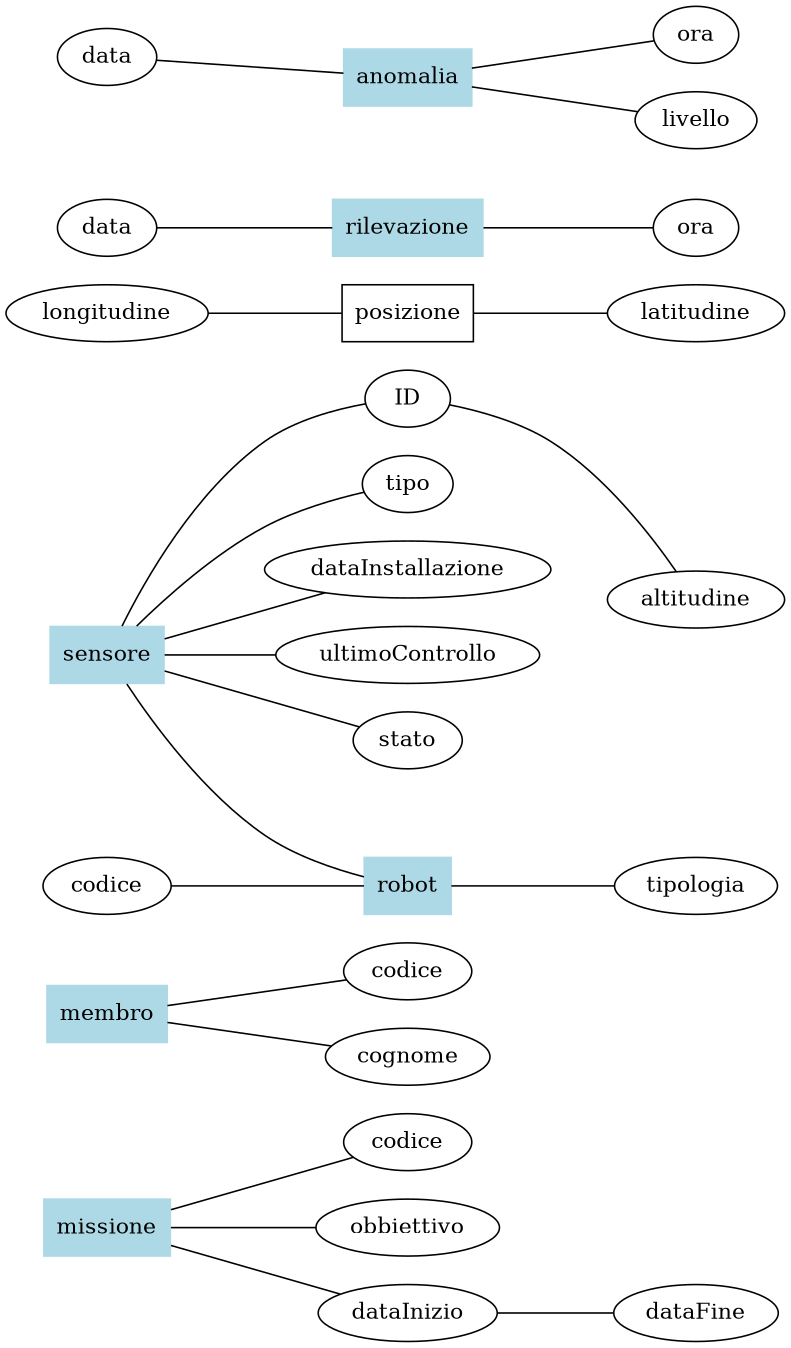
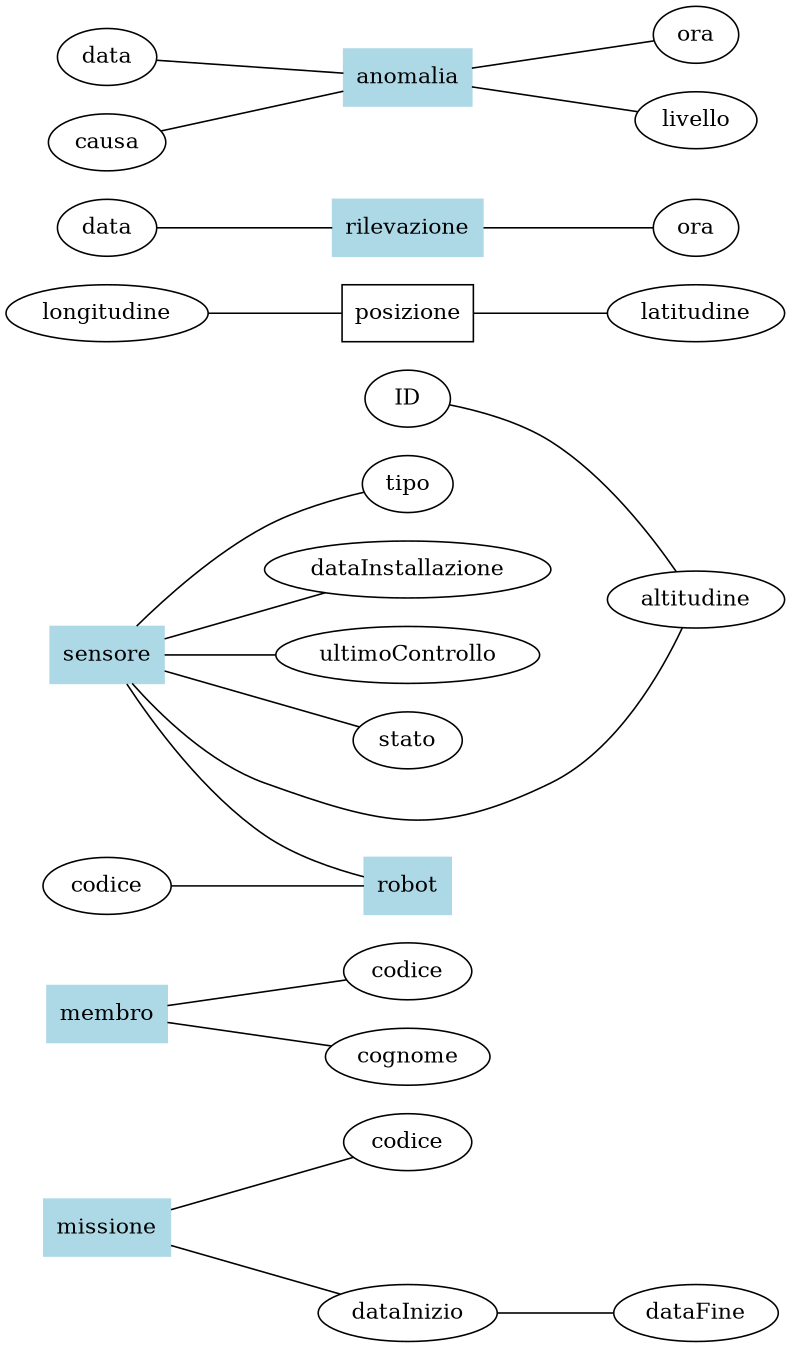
none -> (107, 142)
(217, 484) -> (428, 819)
(696, 886) -> none
(408, 1228) -> none
